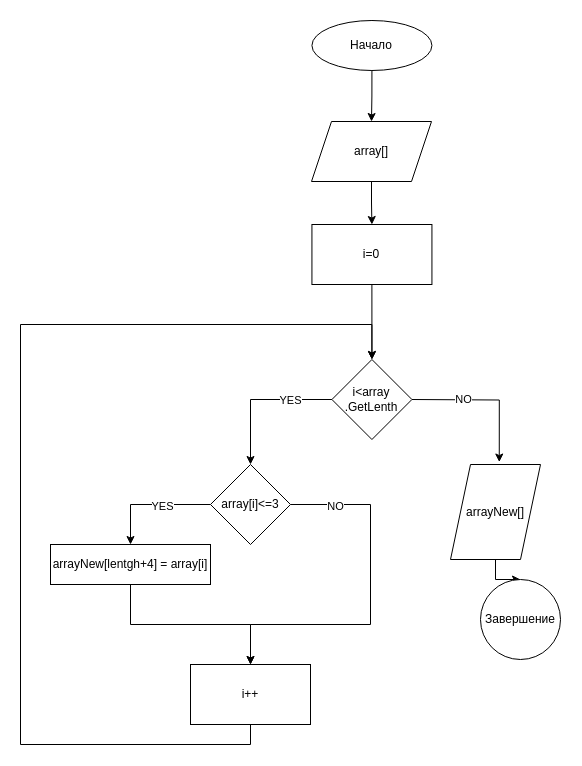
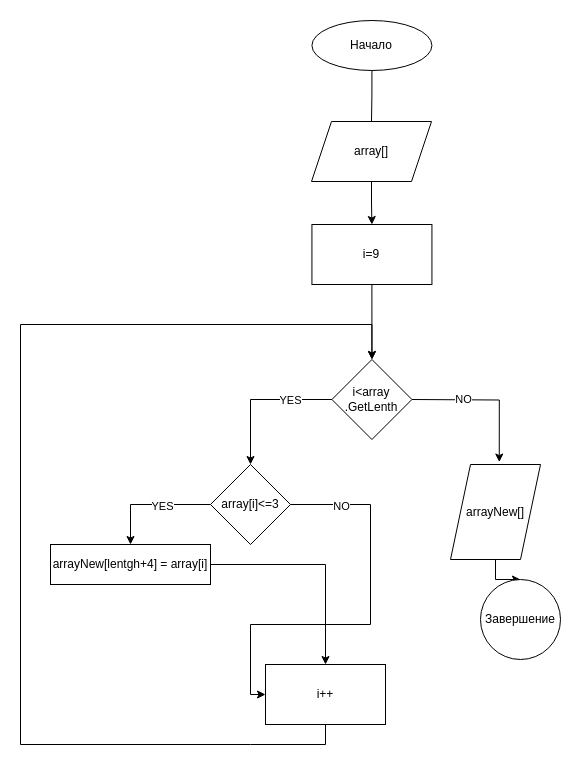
(372, 113) -> (372, 115)
(372, 255) -> (372, 255)
(251, 695) -> (326, 695)
